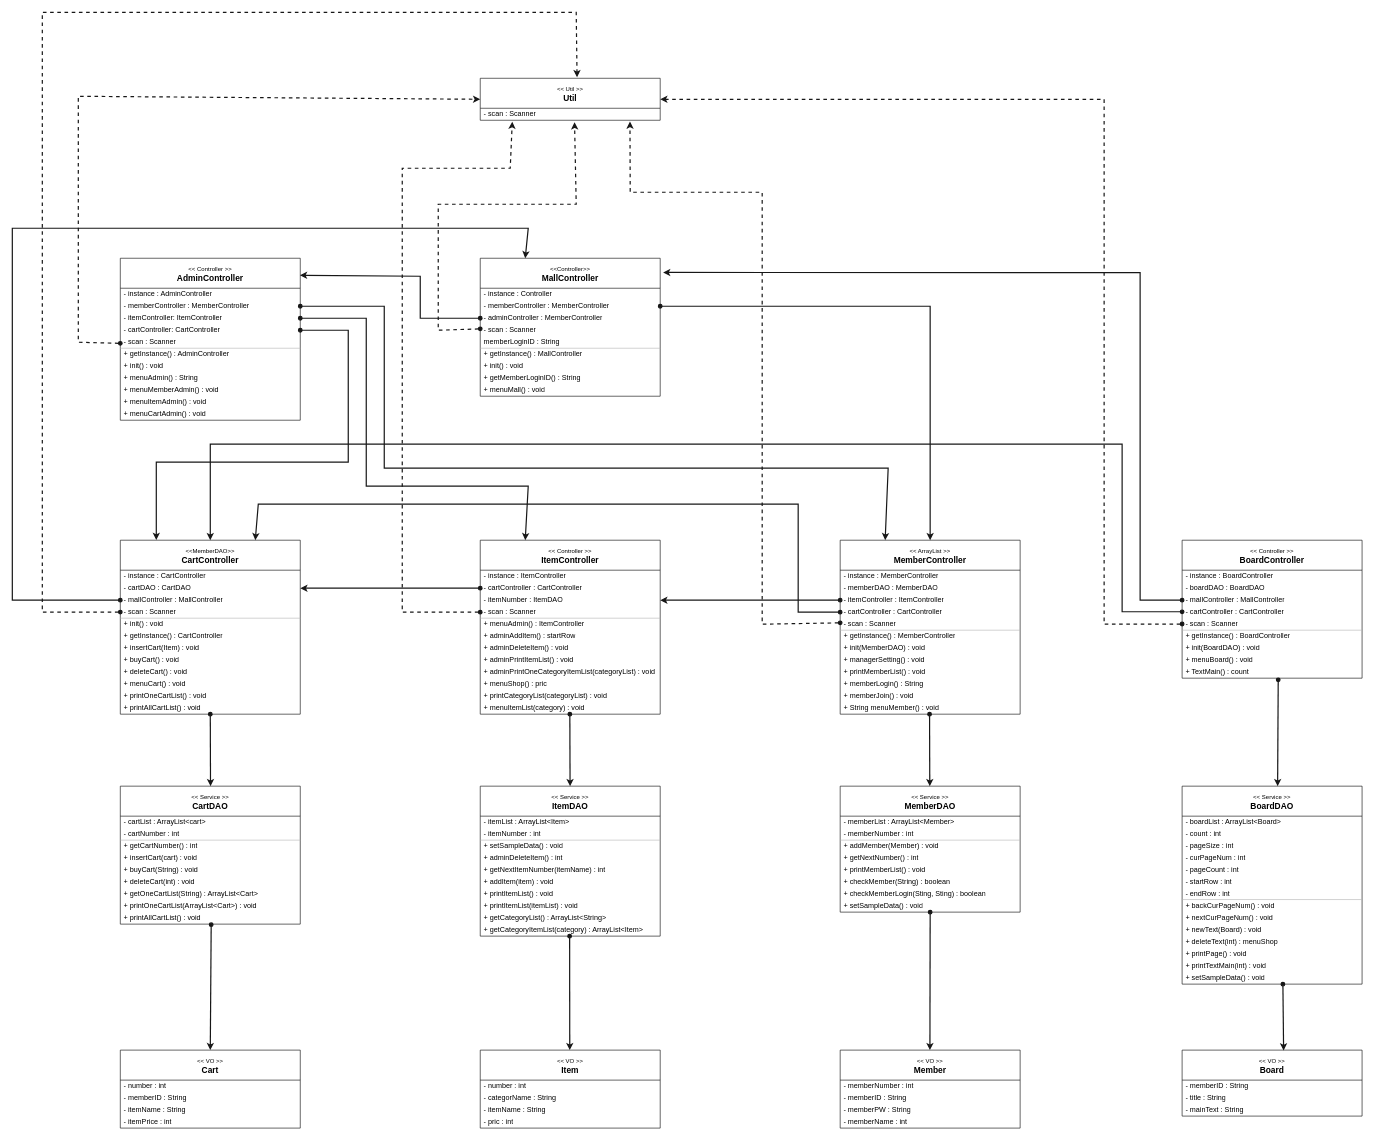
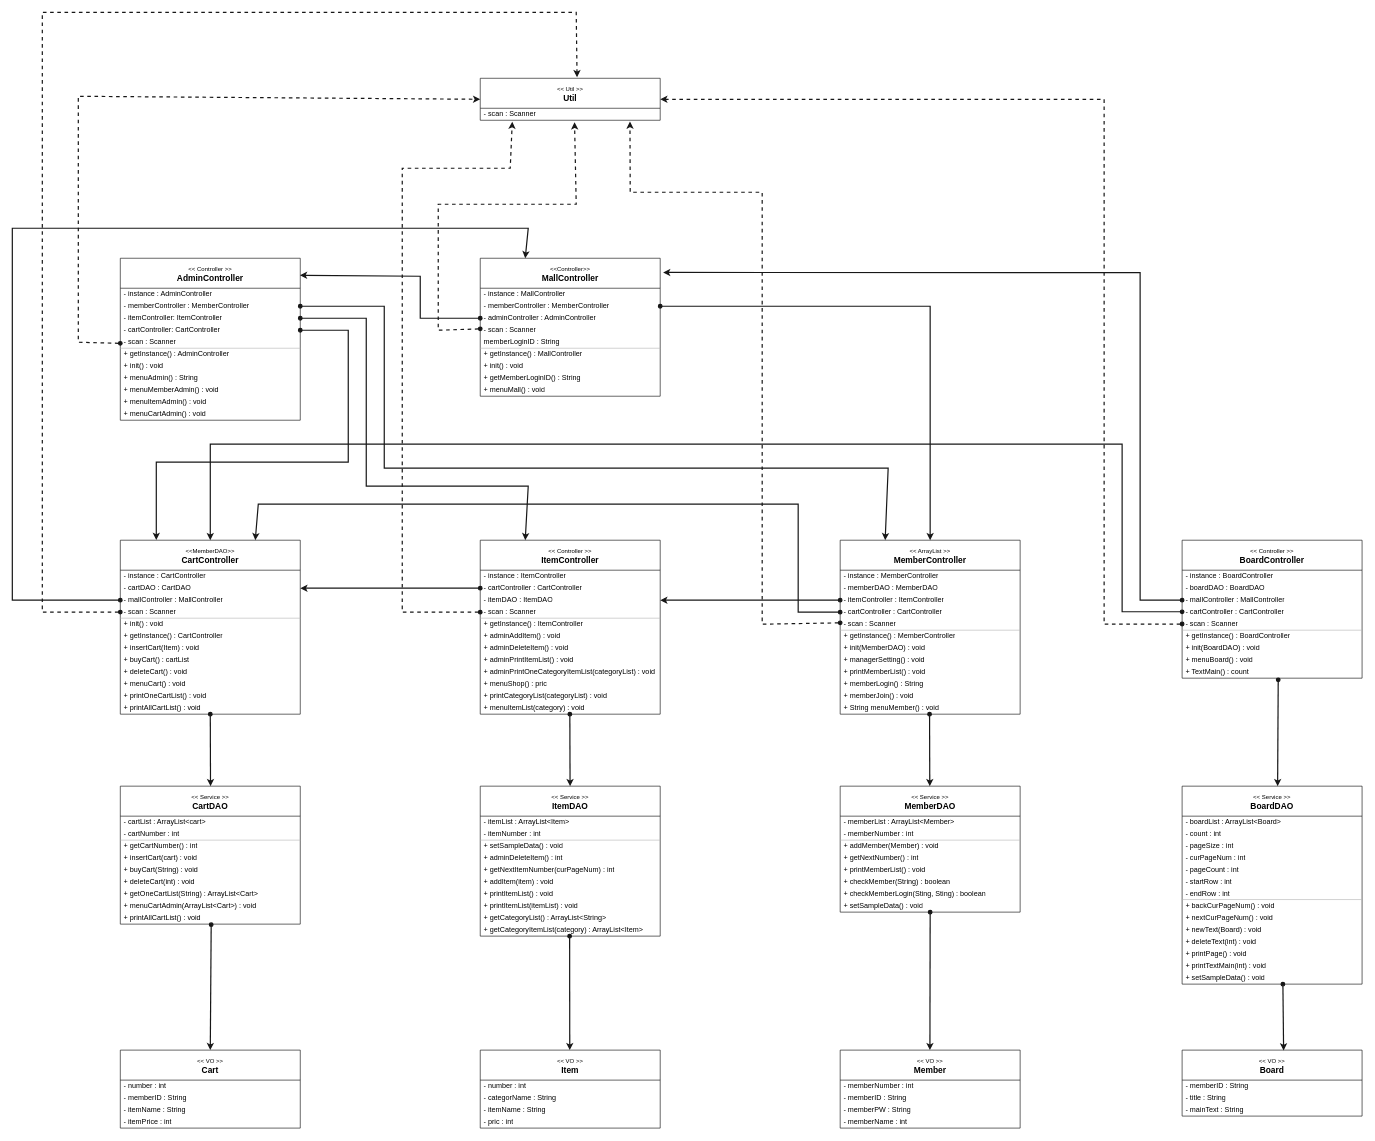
(524, 294) -> (530, 294)
(548, 318) -> (545, 318)
(524, 600) -> (518, 600)
(539, 624) -> (544, 624)
(535, 636) -> (526, 636)
(156, 660) -> (164, 660)
(550, 870) -> (555, 870)
(202, 906) -> (197, 906)
(1237, 942) -> (1228, 942)
